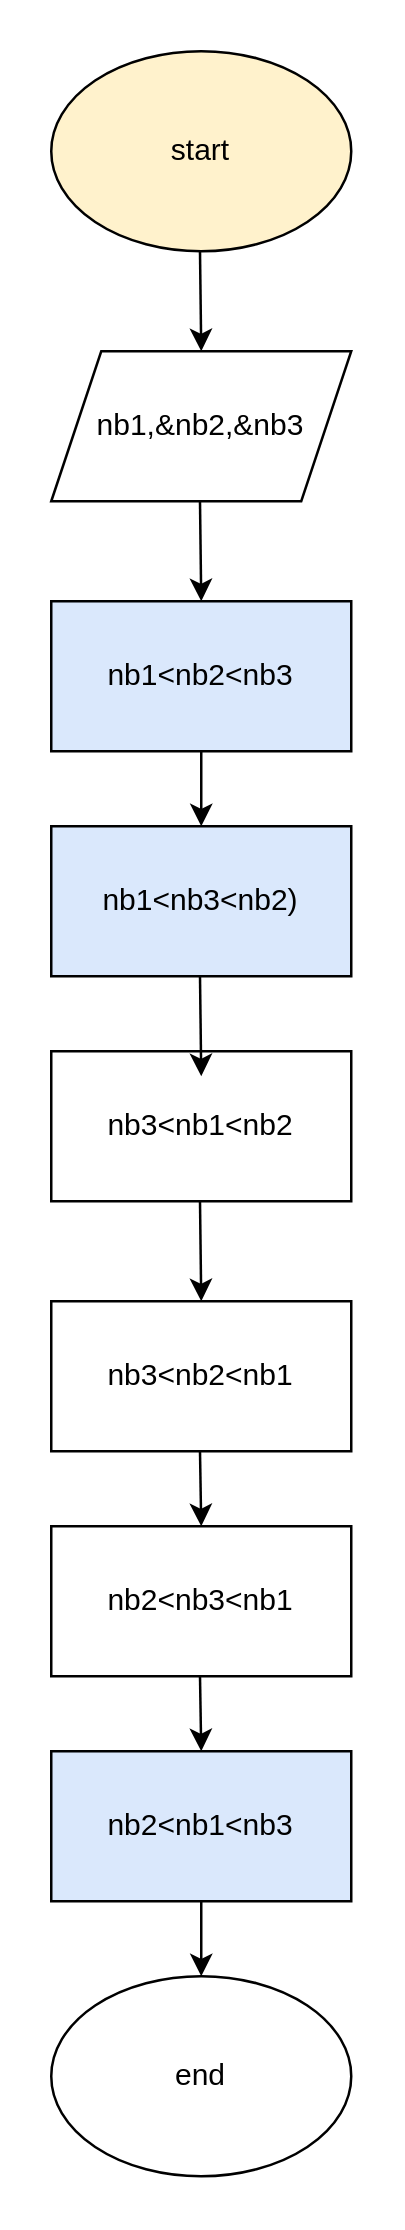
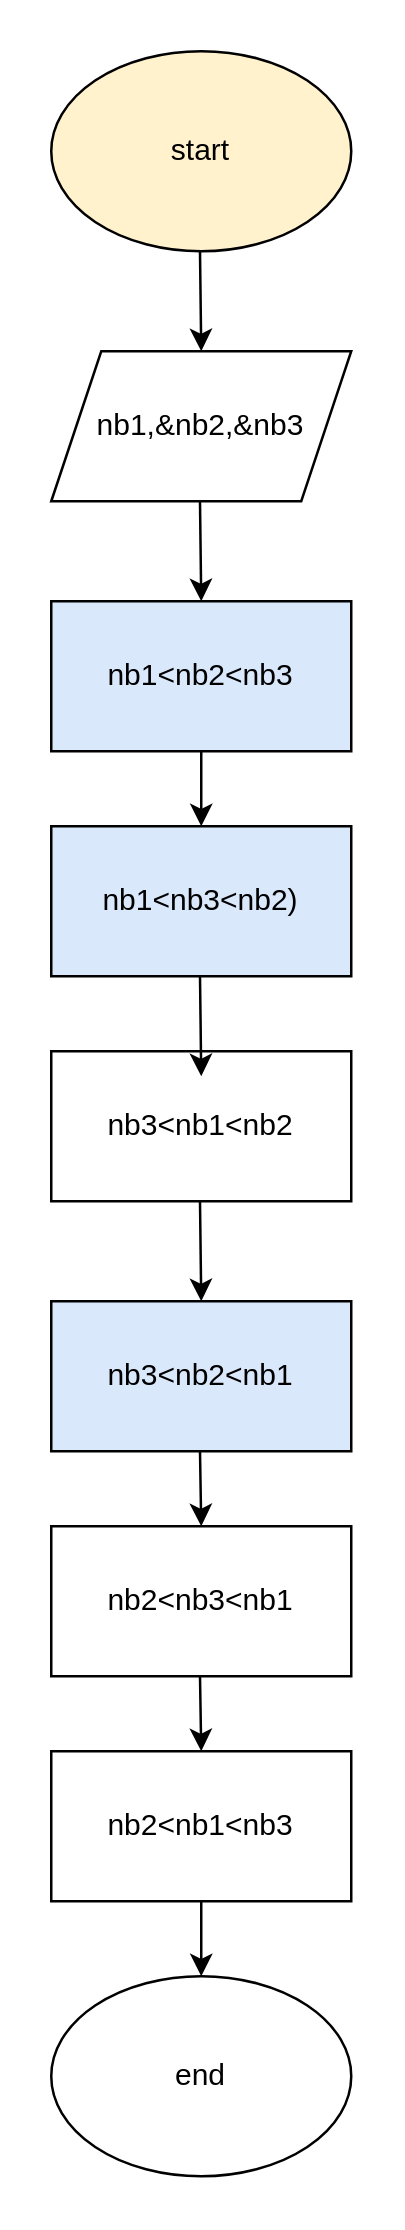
(201, 1376) -> (201, 1376)
(201, 1826) -> (201, 1826)
